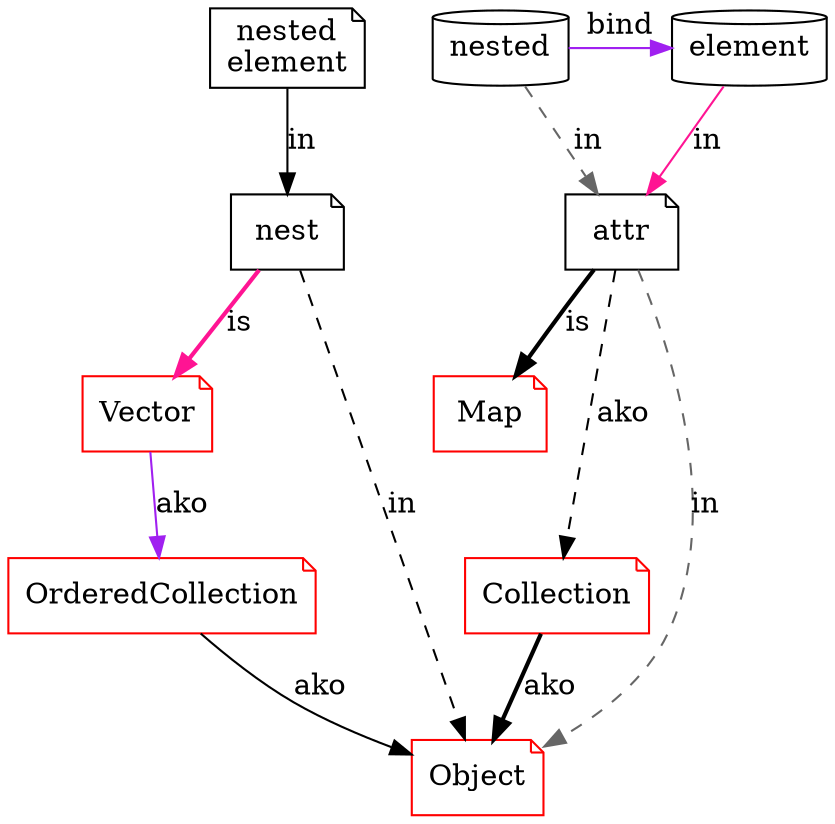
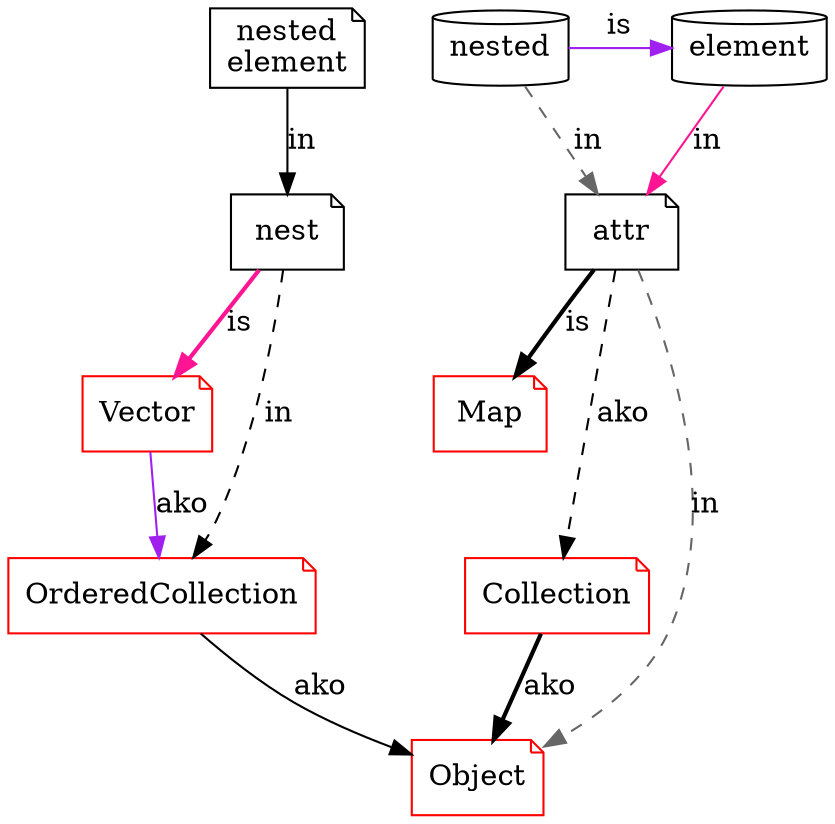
(620, 26) -> (620, 26)
(379, 495) -> (256, 409)
